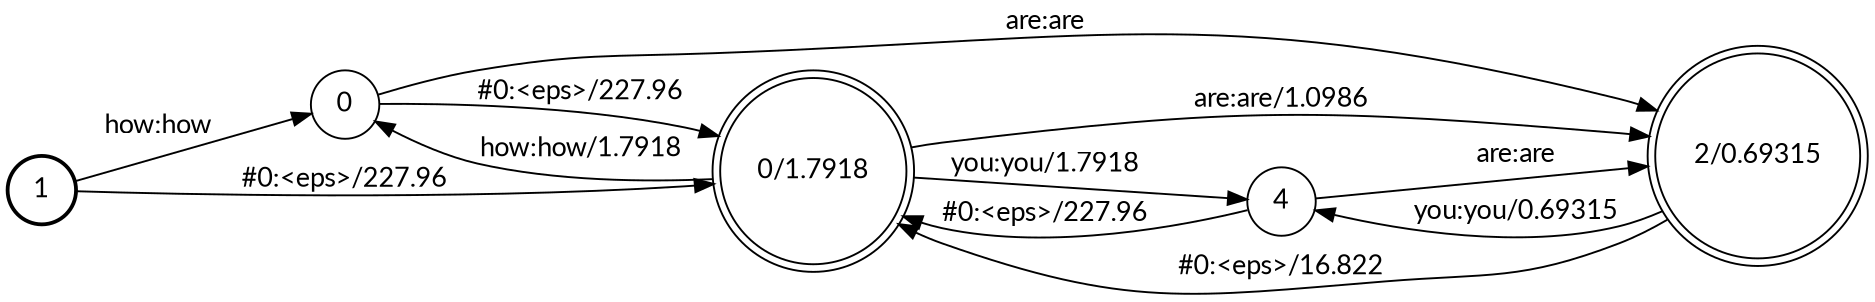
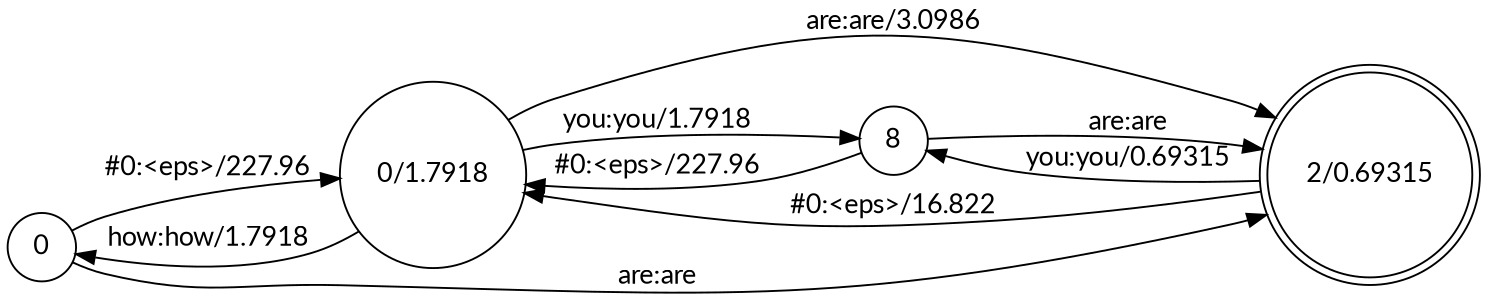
(1282, 100) -> (894, 22)
(813, 171) -> (433, 175)
(42, 190) -> none
(1282, 202) -> (894, 141)
